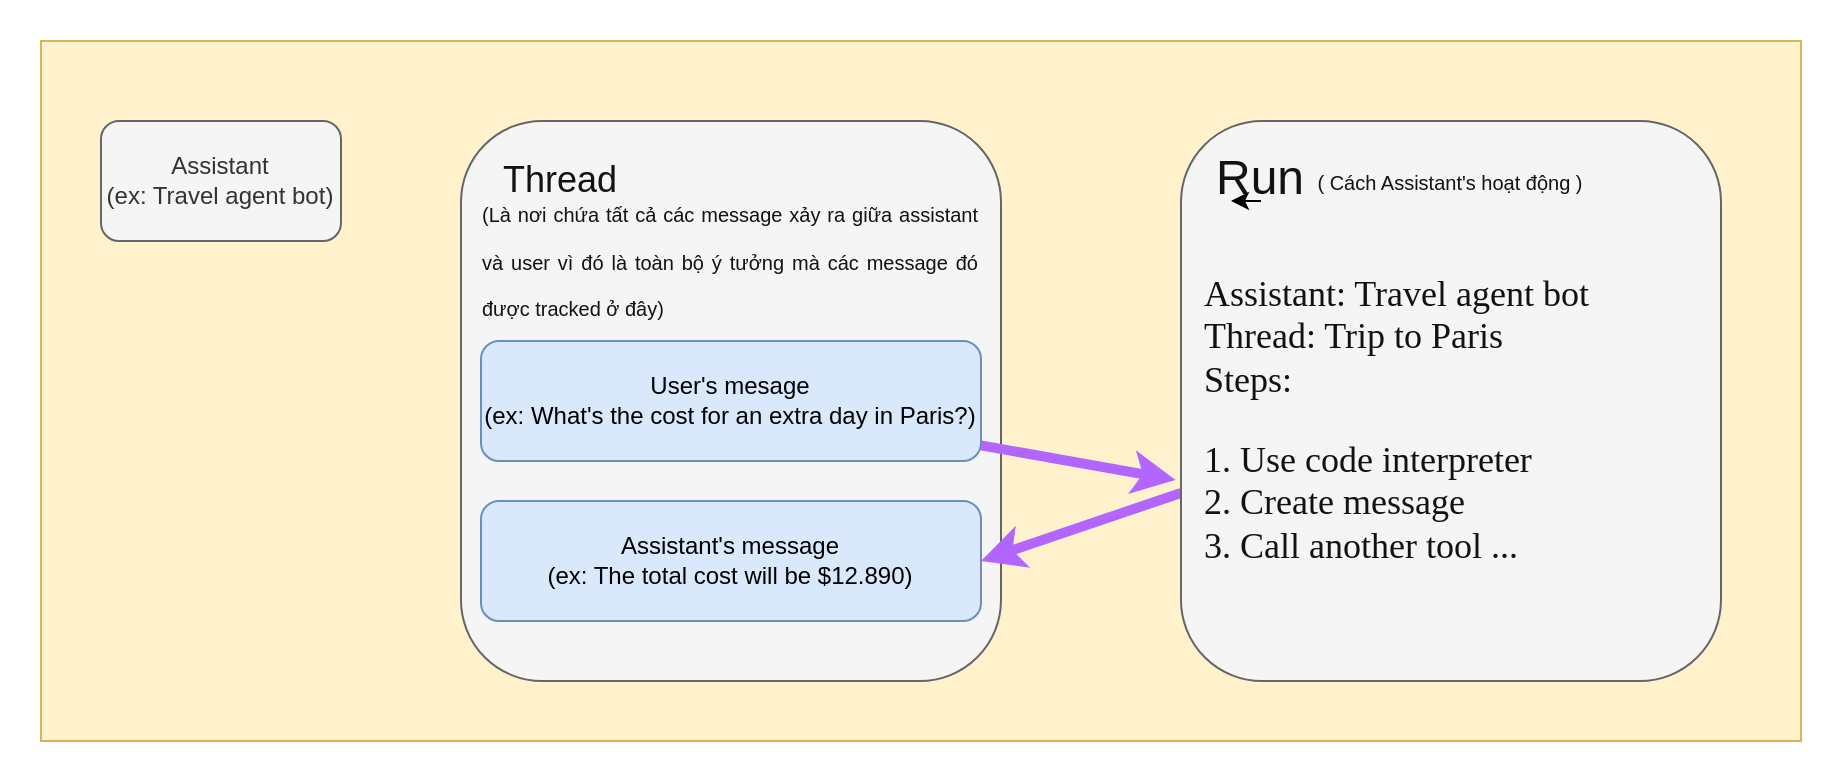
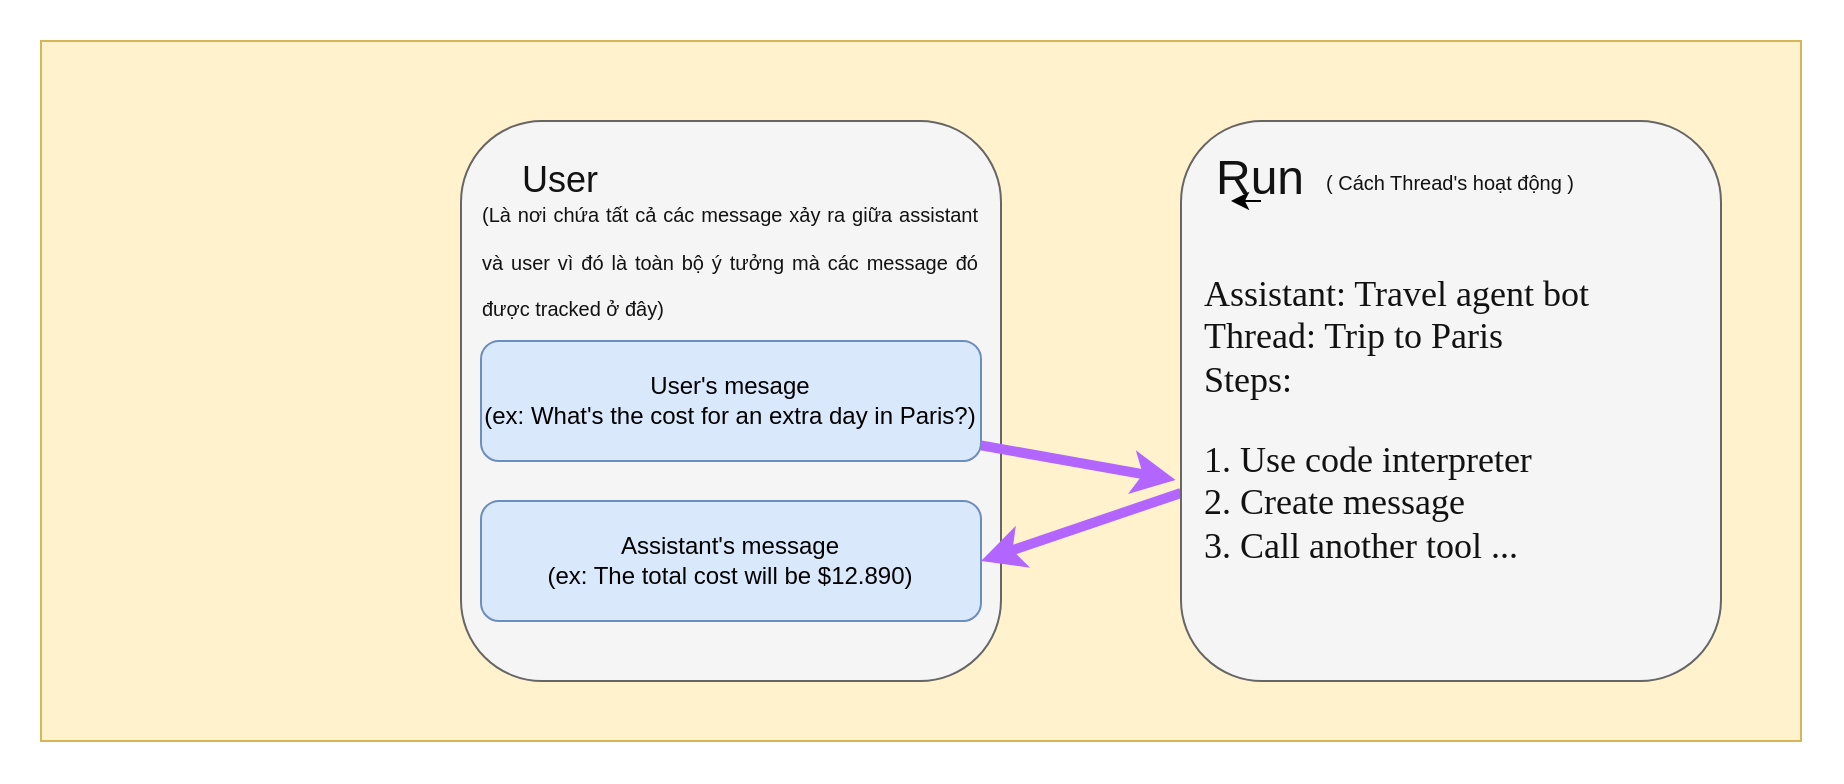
(221, 181) -> none
(561, 181) -> (561, 181)
(1451, 181) -> (1451, 181)
